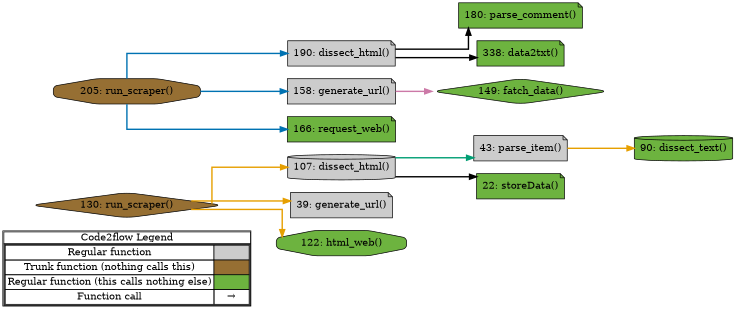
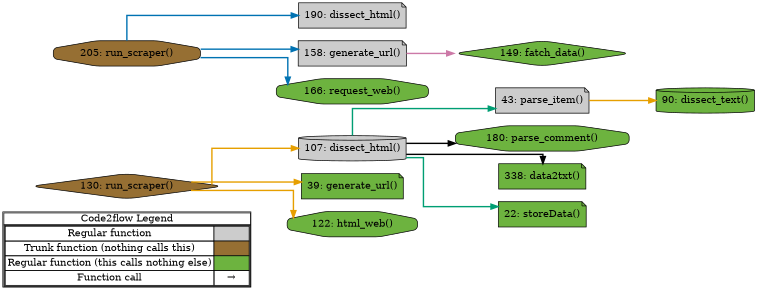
(521, 15) -> (542, 138)
(439, 49) -> (427, 143)
(433, 58) -> (476, 154)
(341, 129) -> (352, 91)
(432, 177) -> (424, 207)
(341, 205) -> (352, 186)
